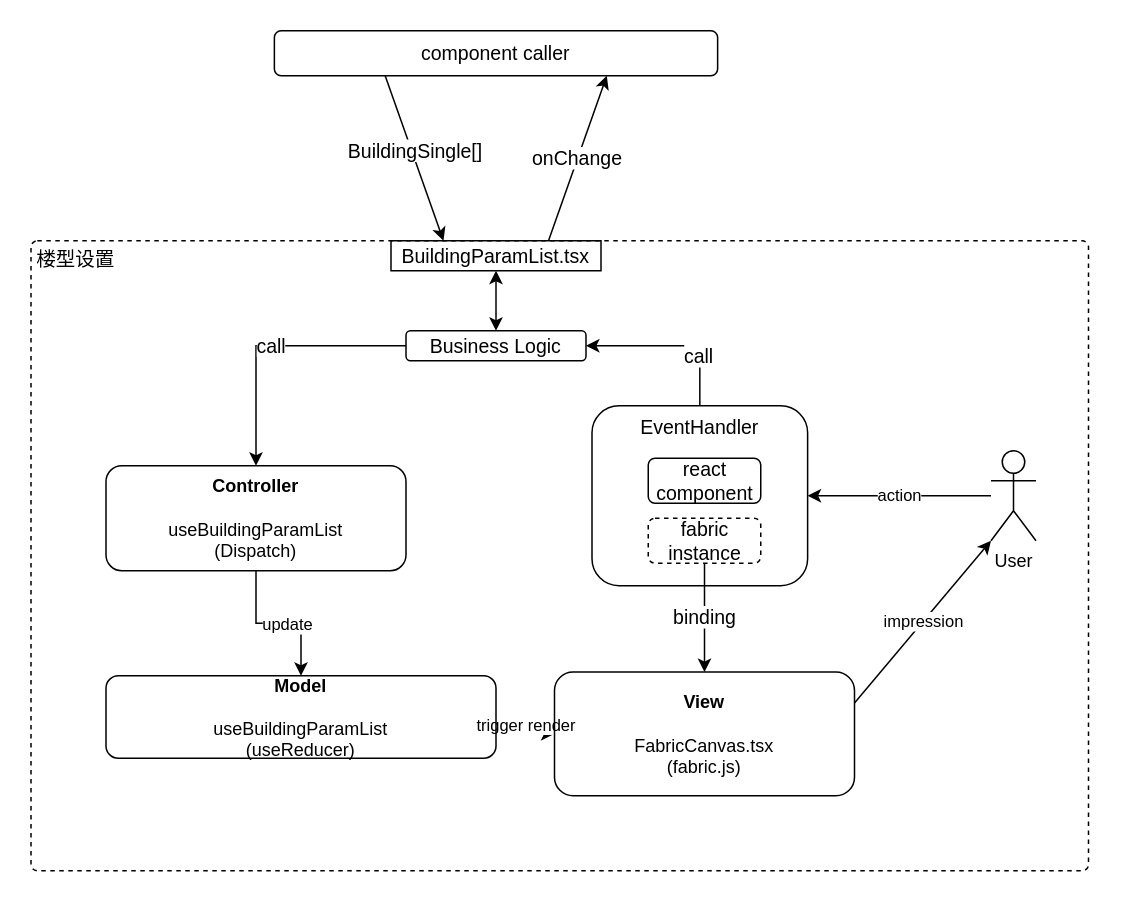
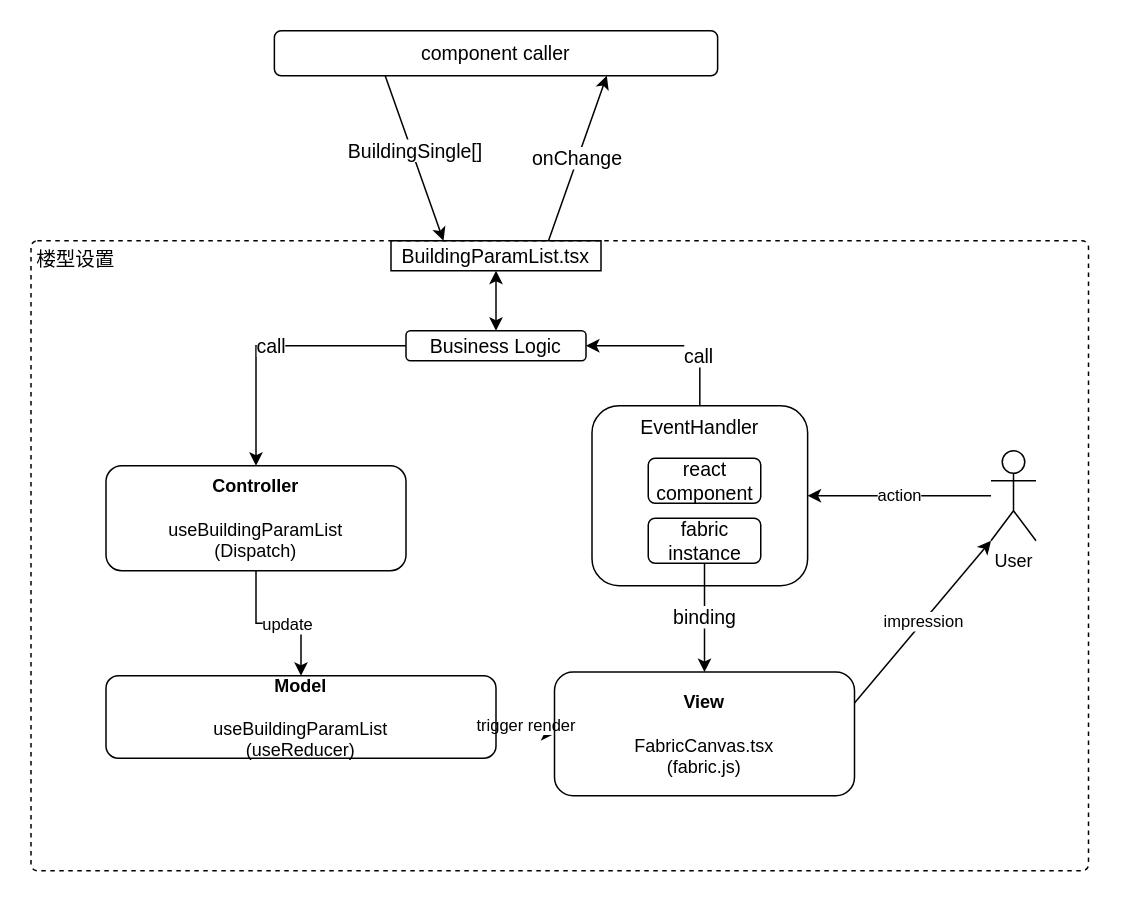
(704, 541) -> (704, 541)
